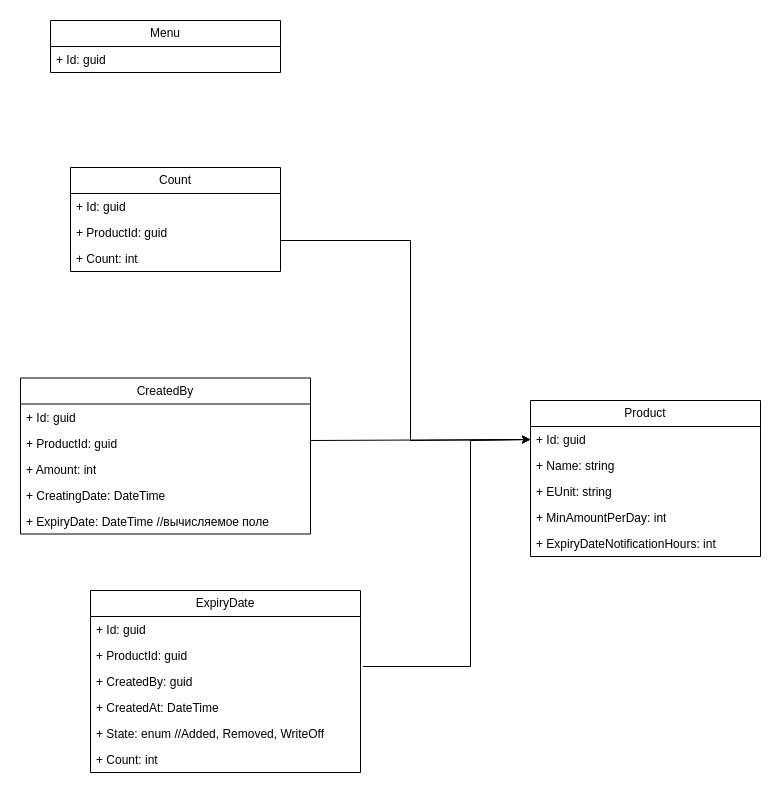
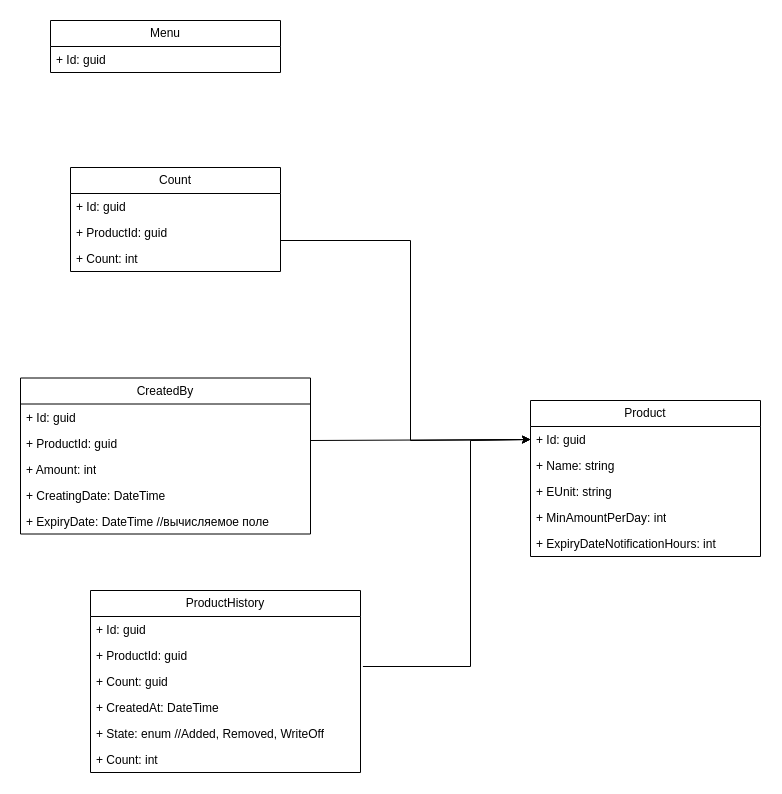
(226, 604) -> (226, 604)
(147, 683) -> (134, 683)
